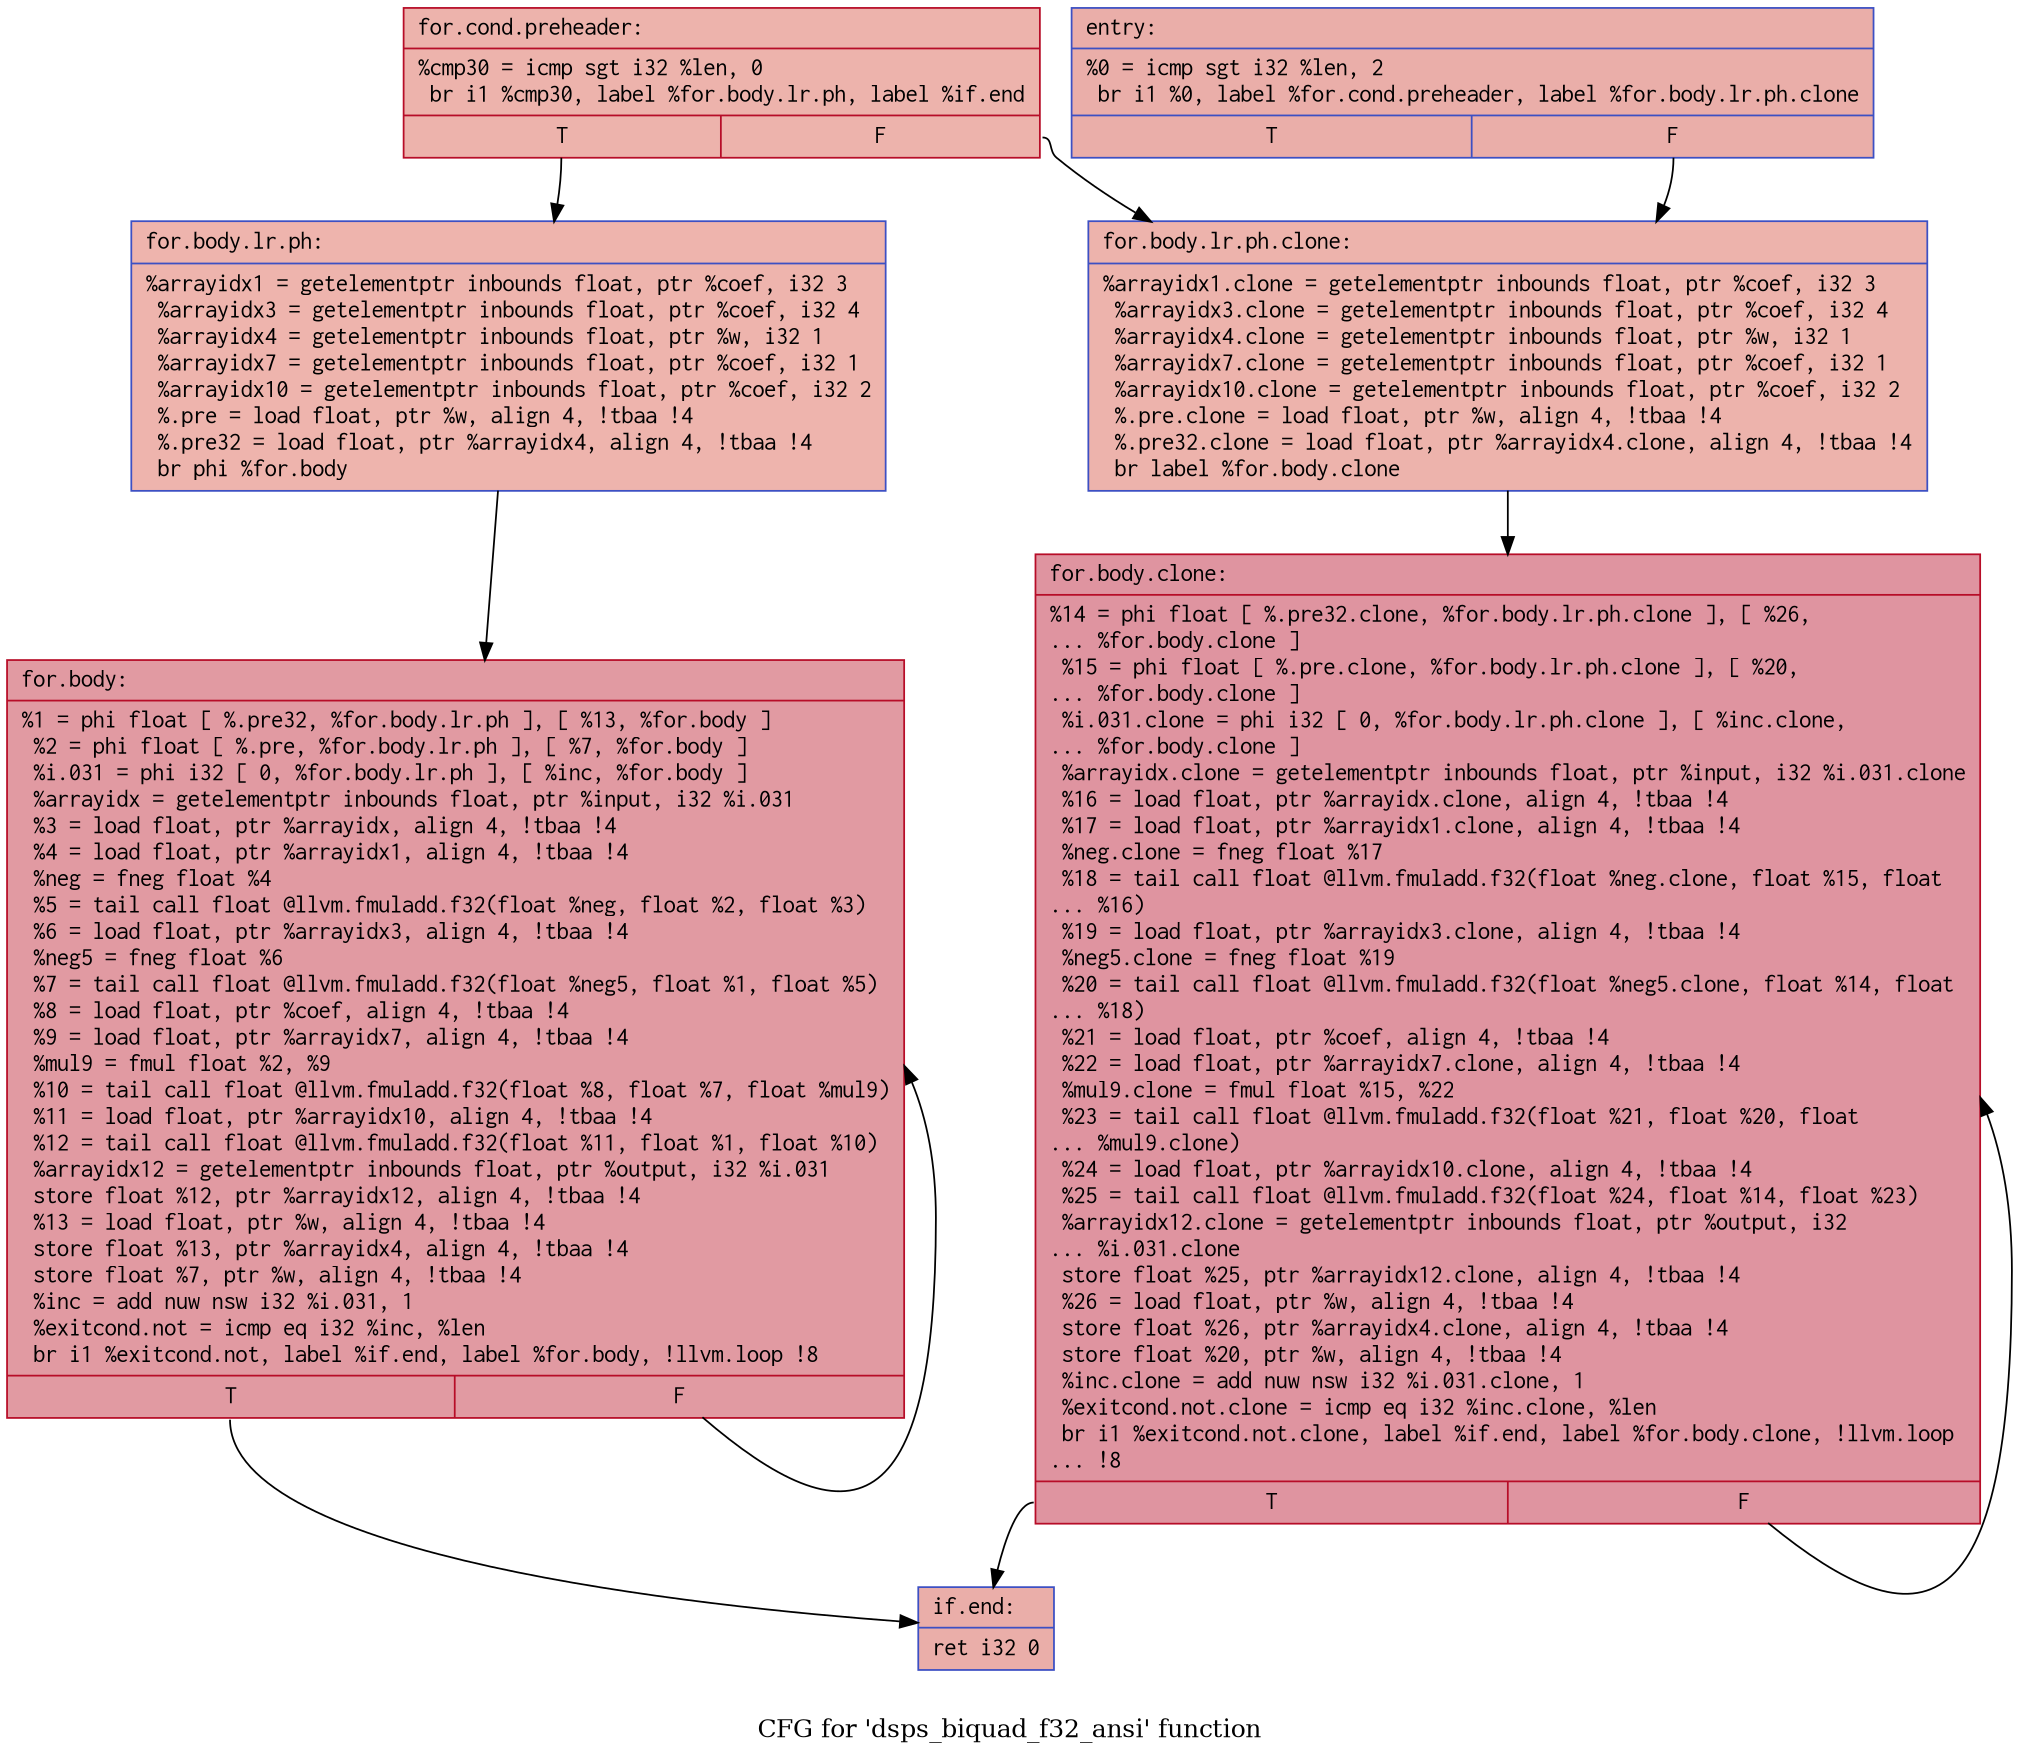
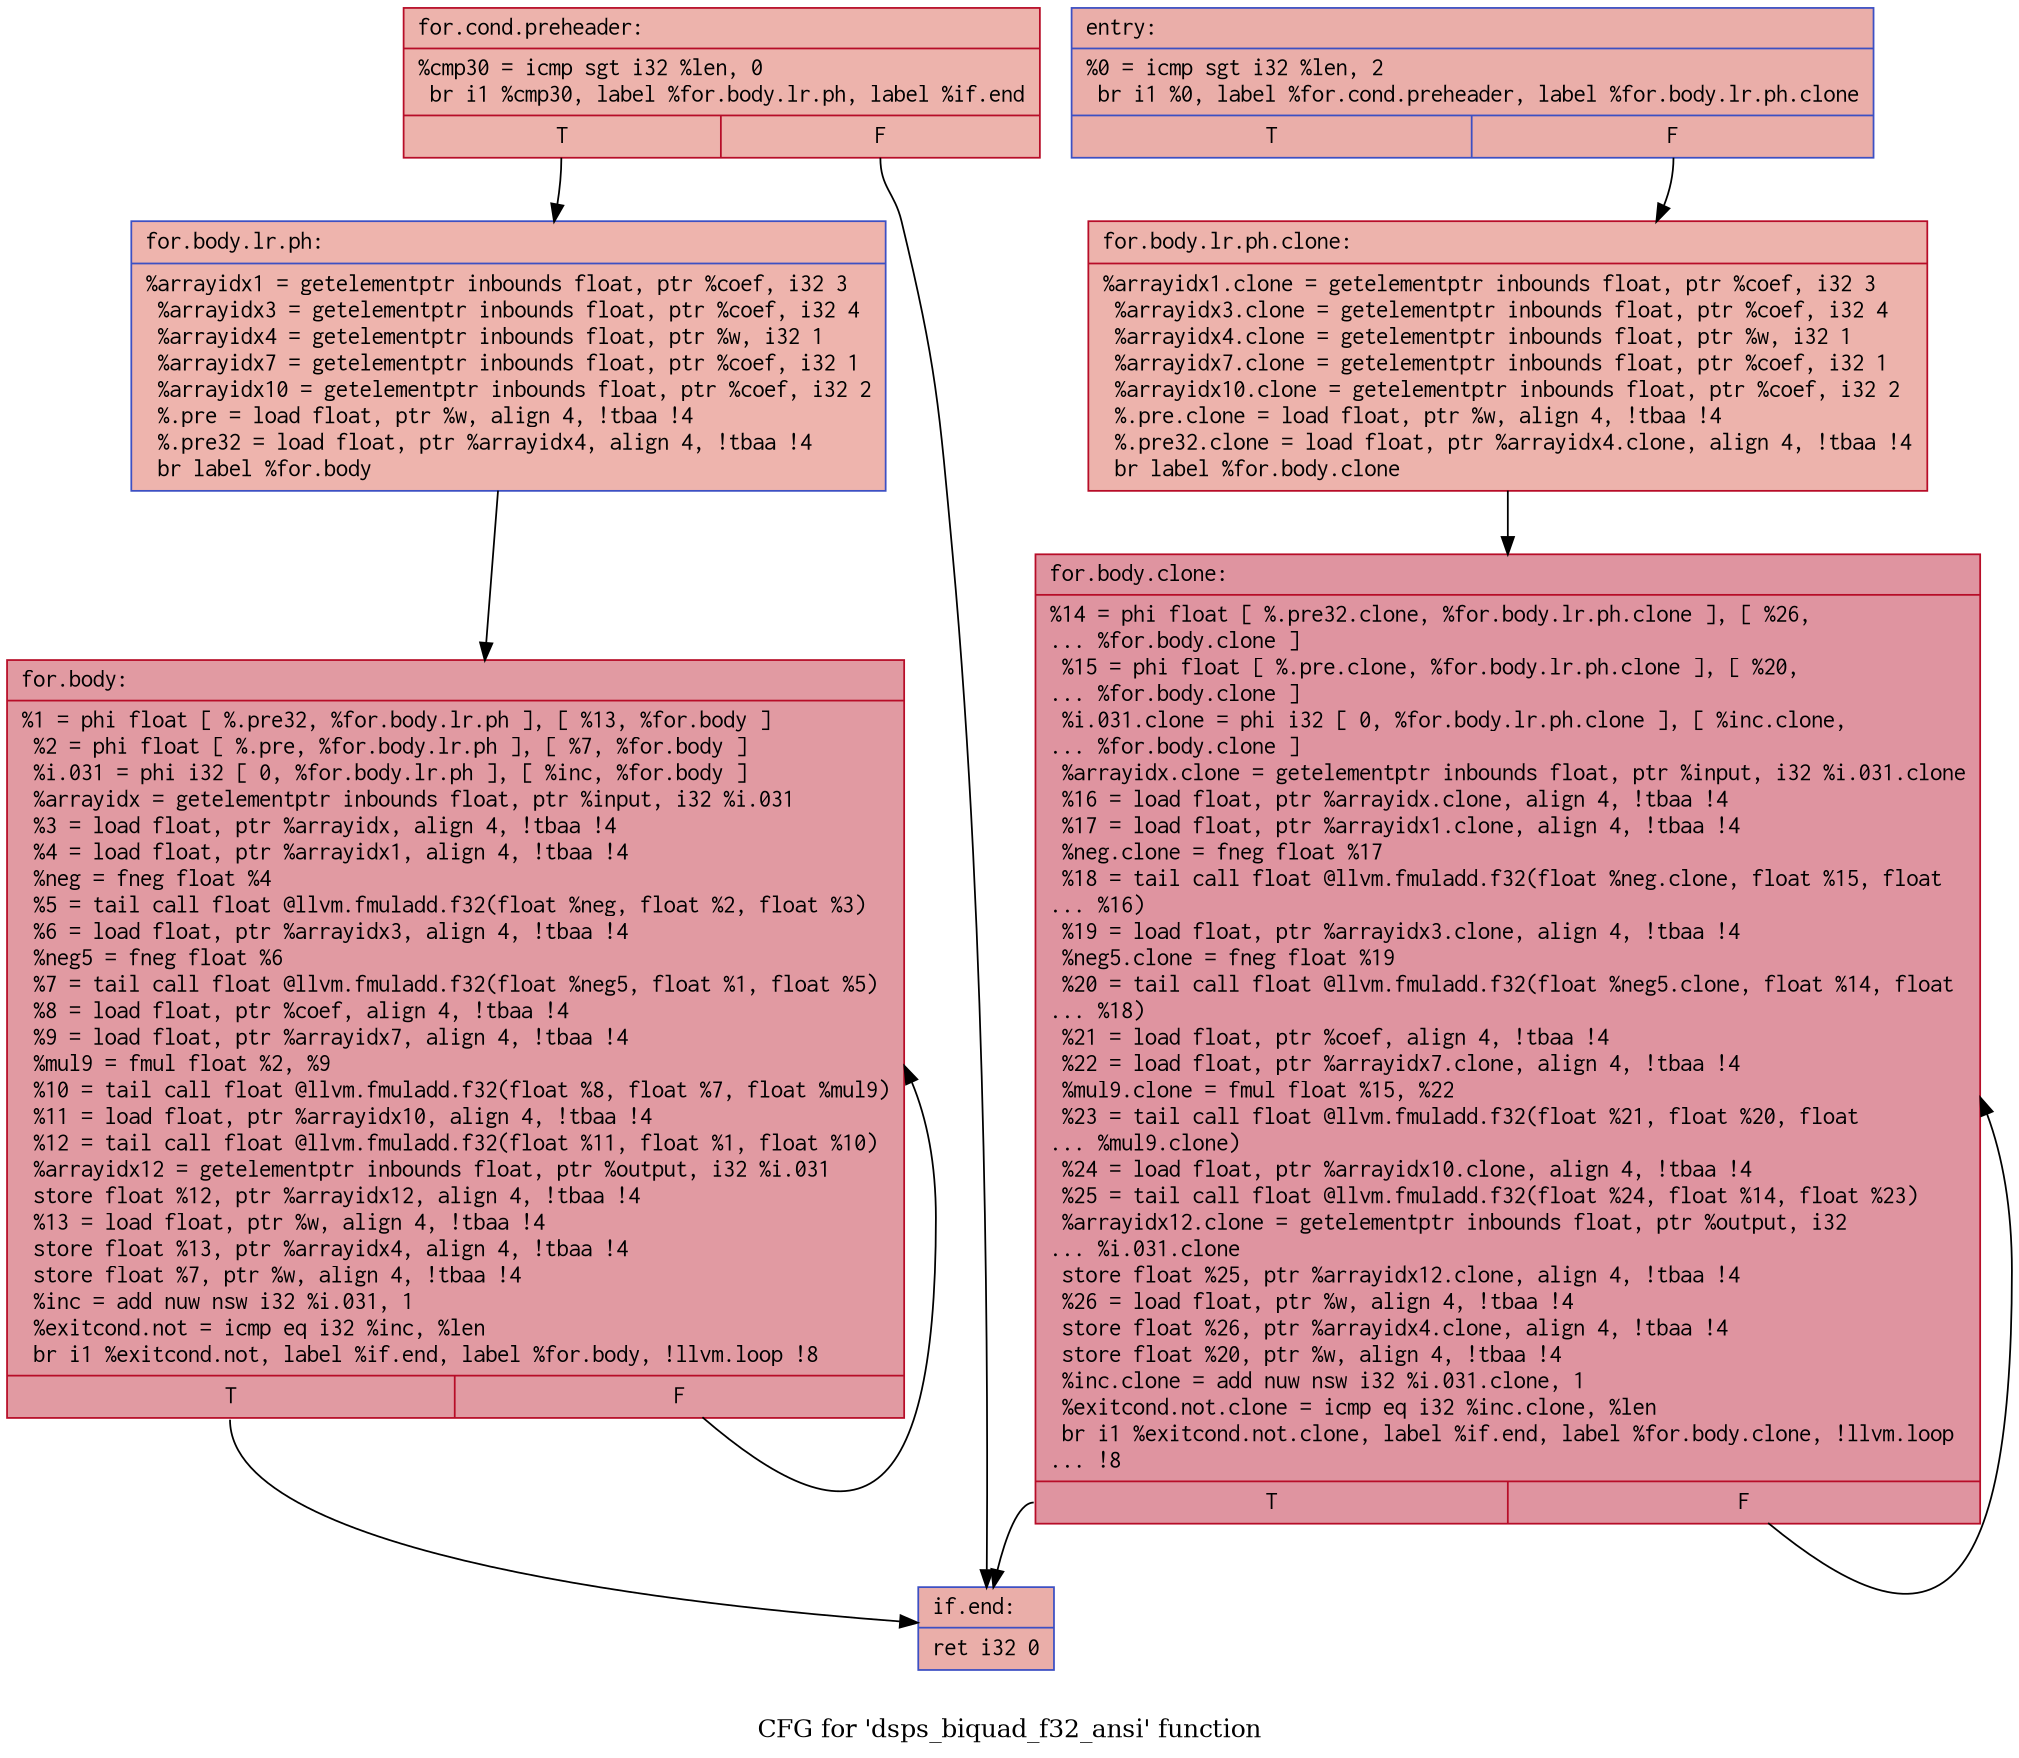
(1084, 179) -> (973, 859)
(1508, 356) -> (1508, 356)
(247, 469) -> (259, 469)
